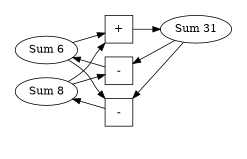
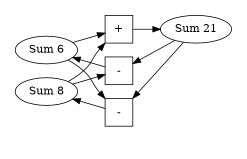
(196, 29) -> (196, 29)
